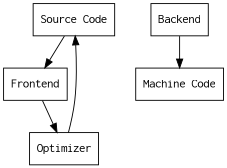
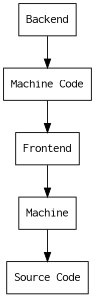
(57, 48) -> (47, 112)
(64, 149) -> (47, 213)
